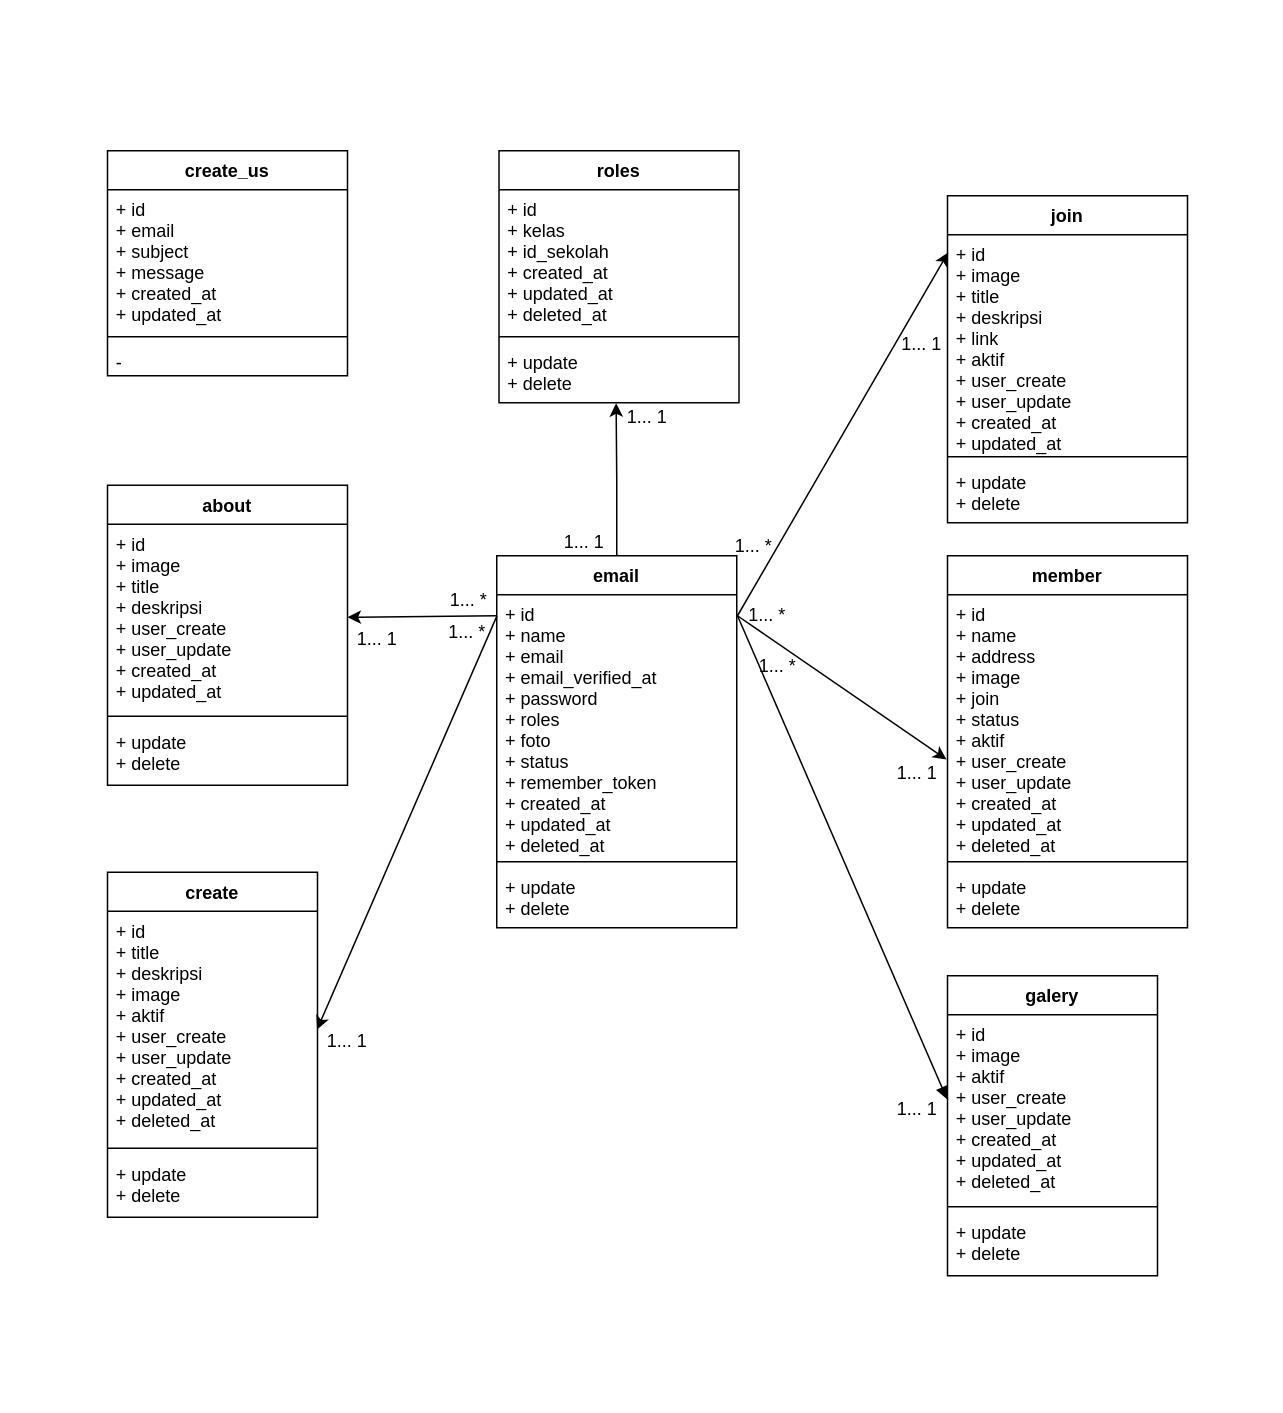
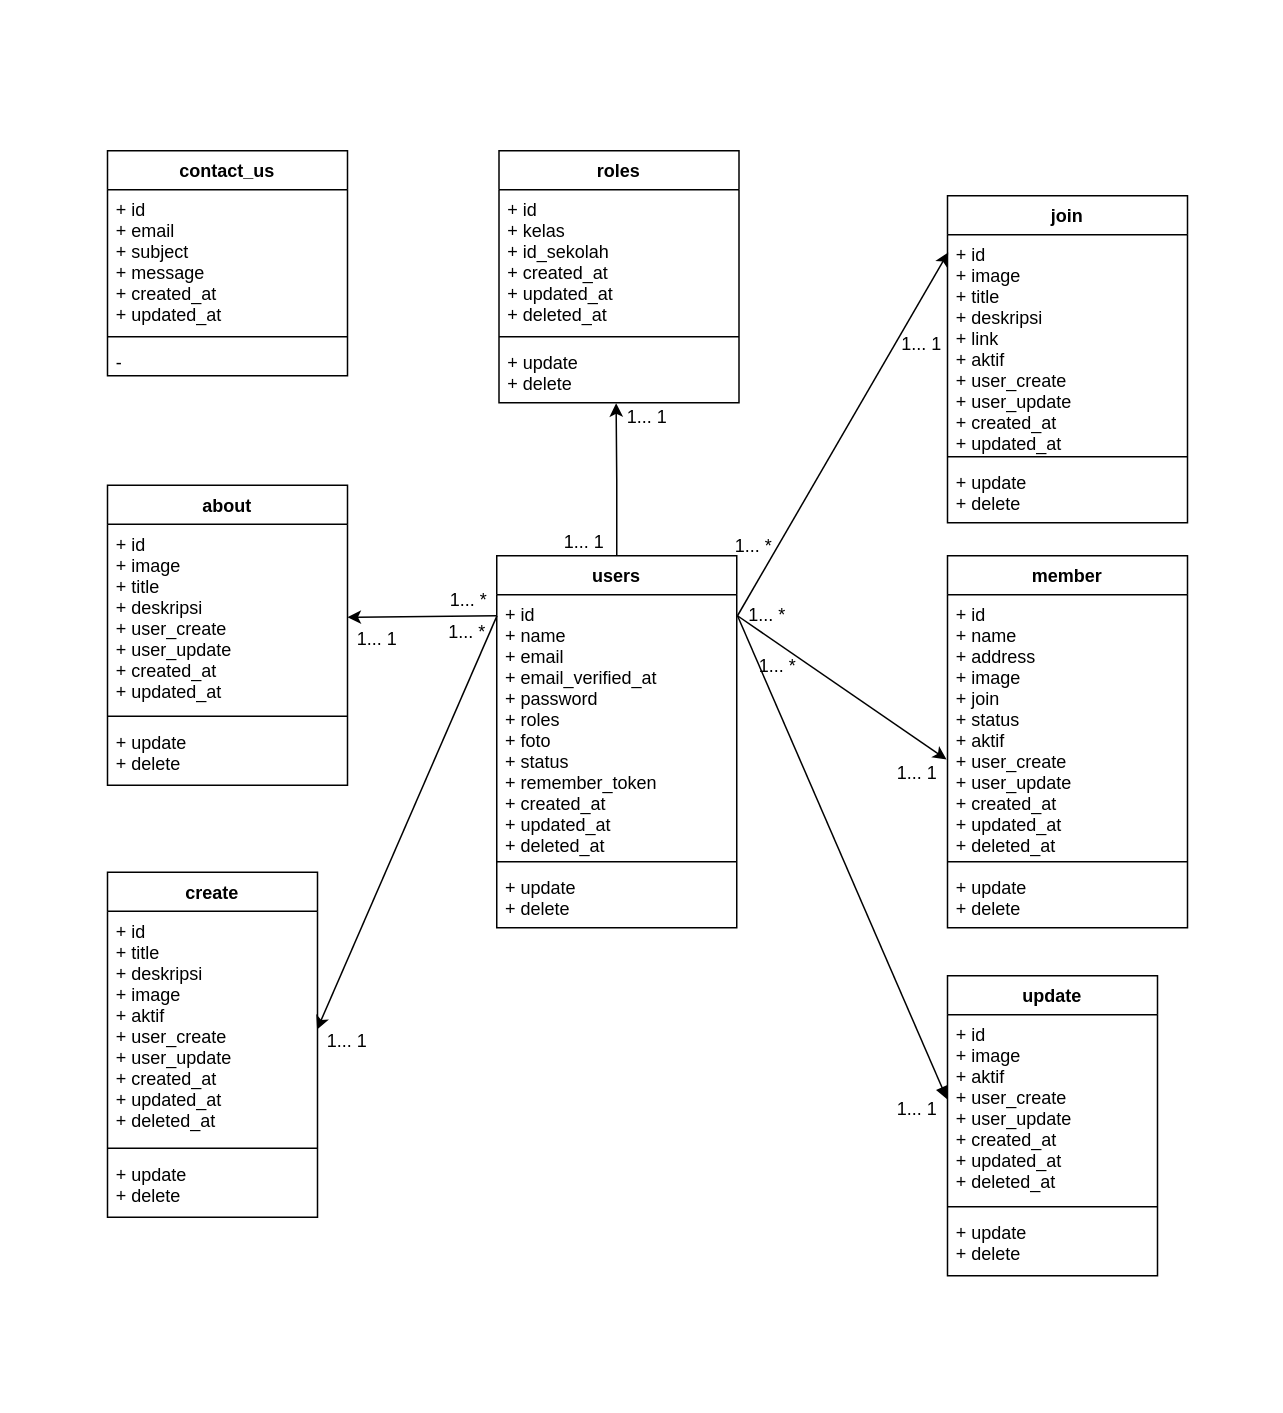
(227, 171) -> (227, 171)
(616, 576) -> (616, 576)
(1052, 996) -> (1052, 996)
